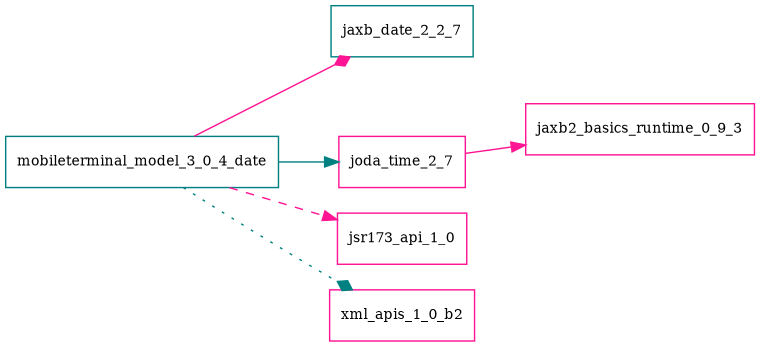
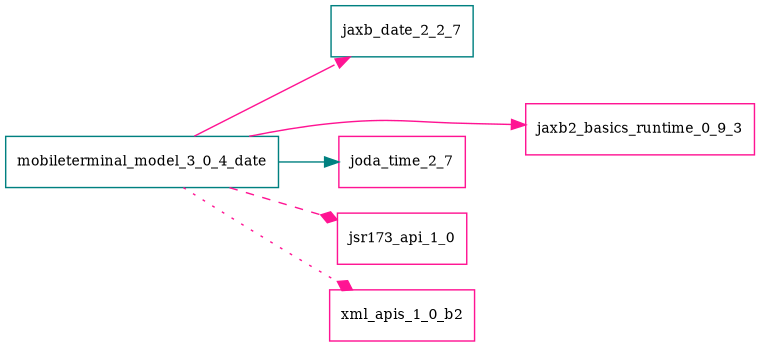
(264, 101) -> (264, 101)
(488, 150) -> (380, 121)
(275, 201) -> (275, 201)
(260, 235) -> (260, 235)
